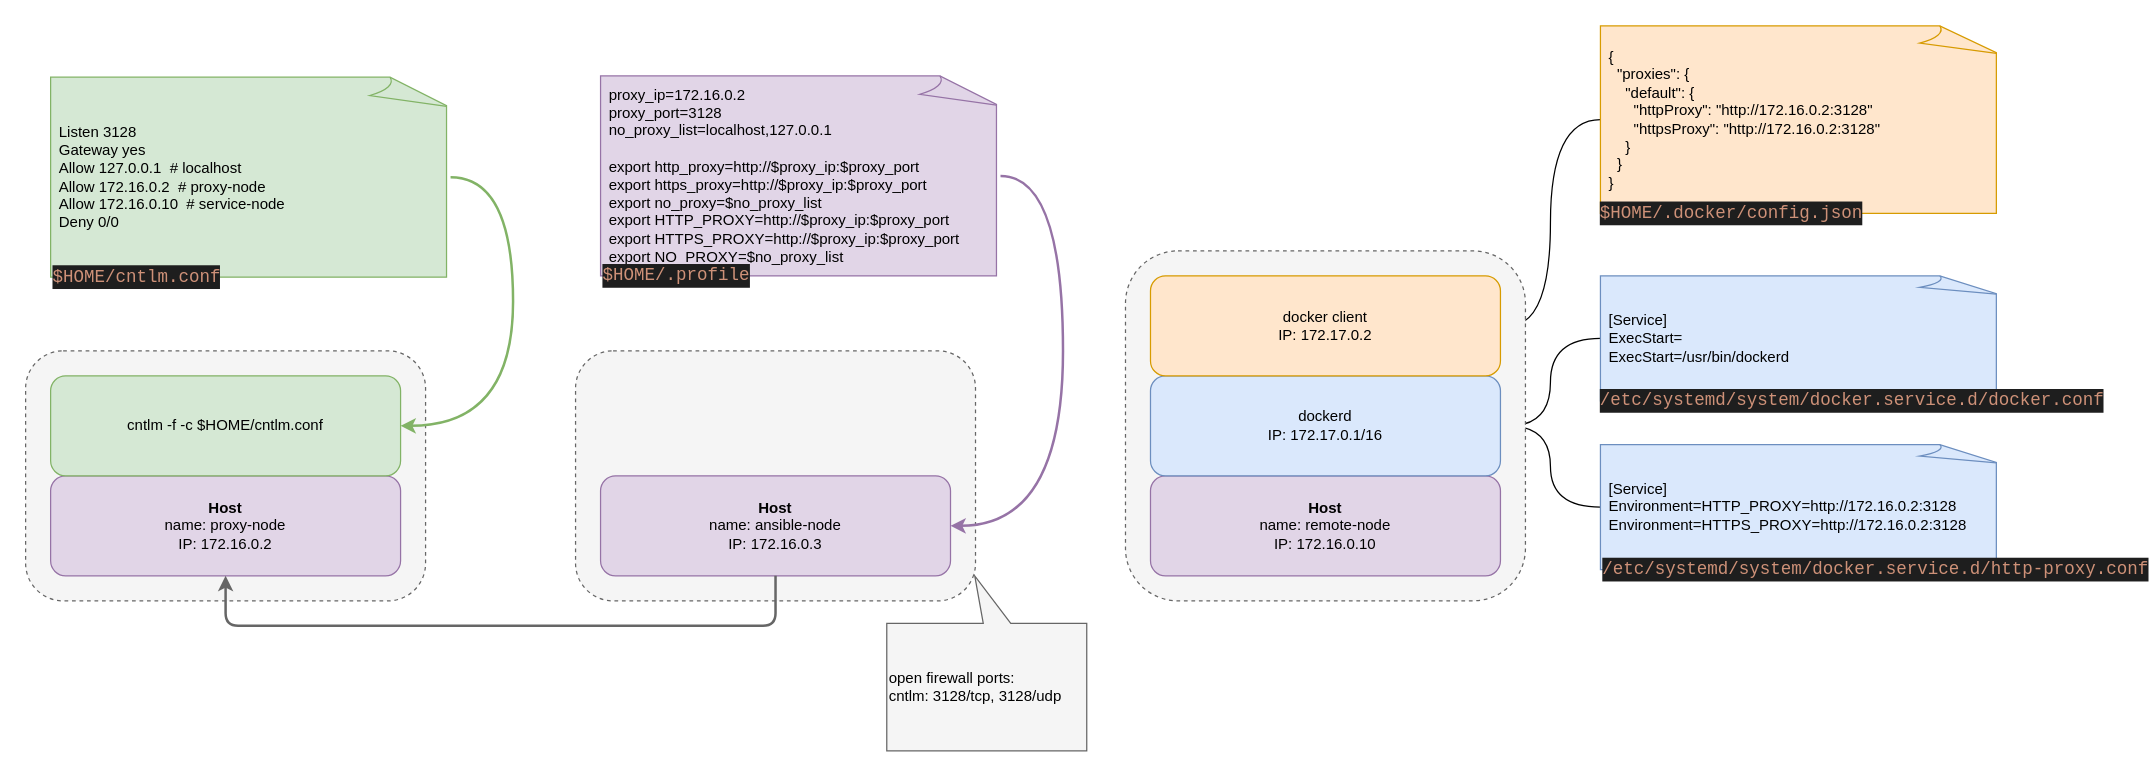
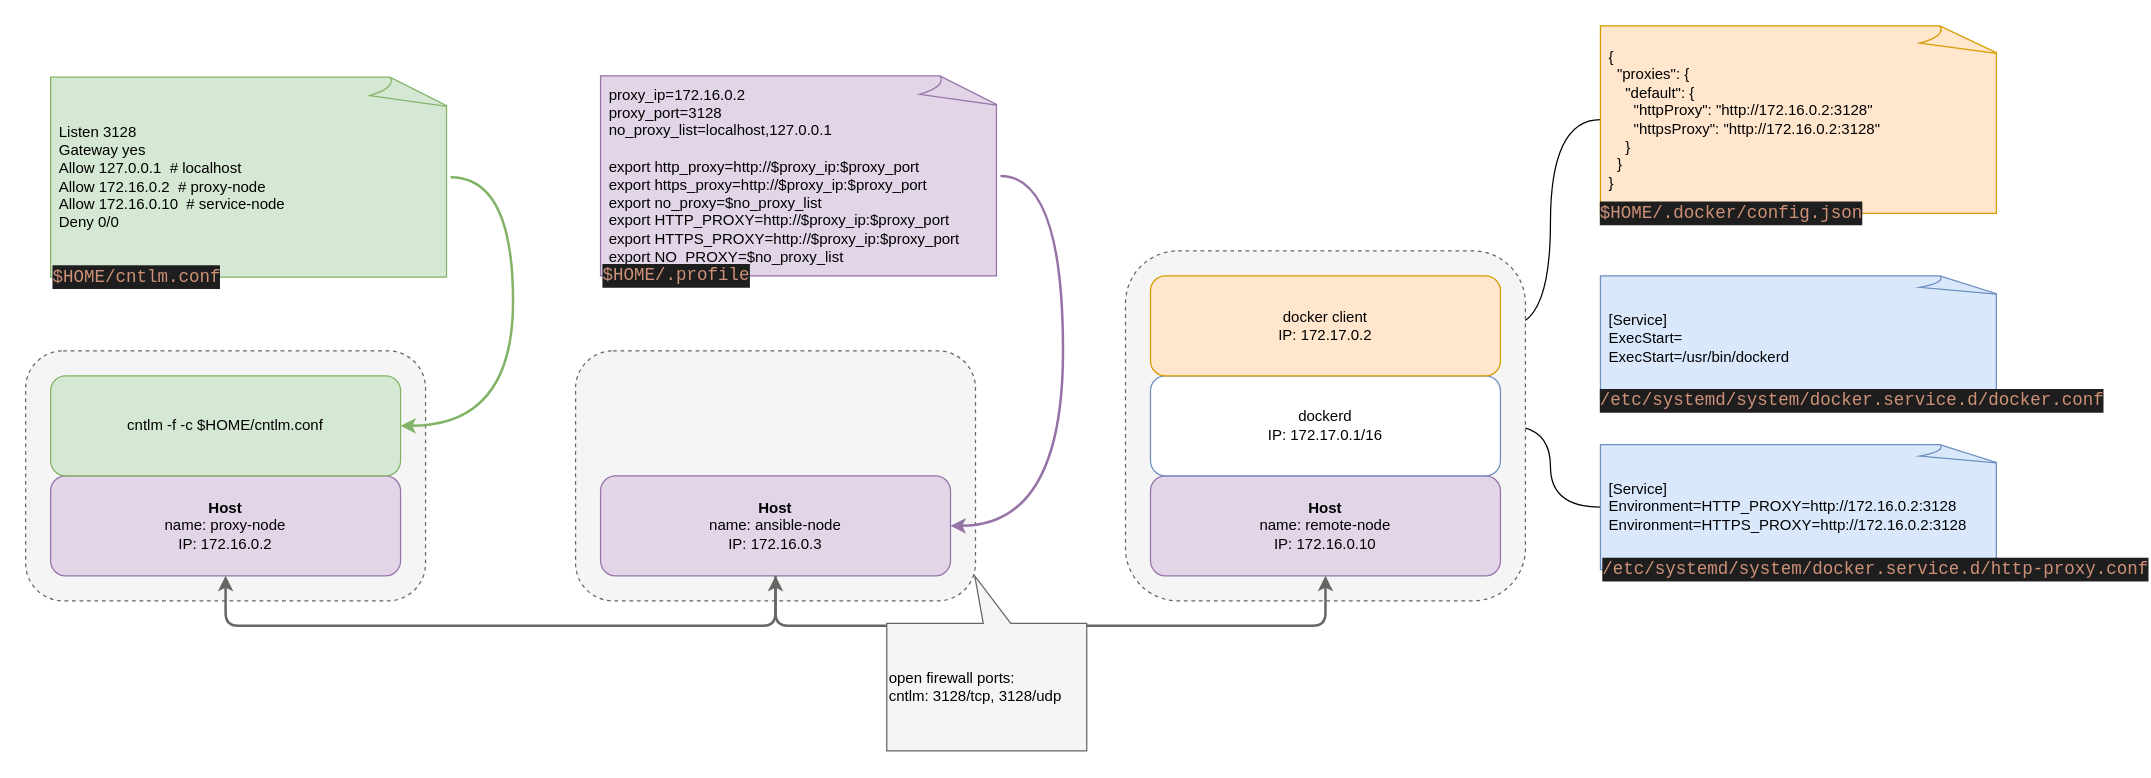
(1552, 371) -> none
(1326, 426) -> (1326, 426)
none -> (1220, 626)
